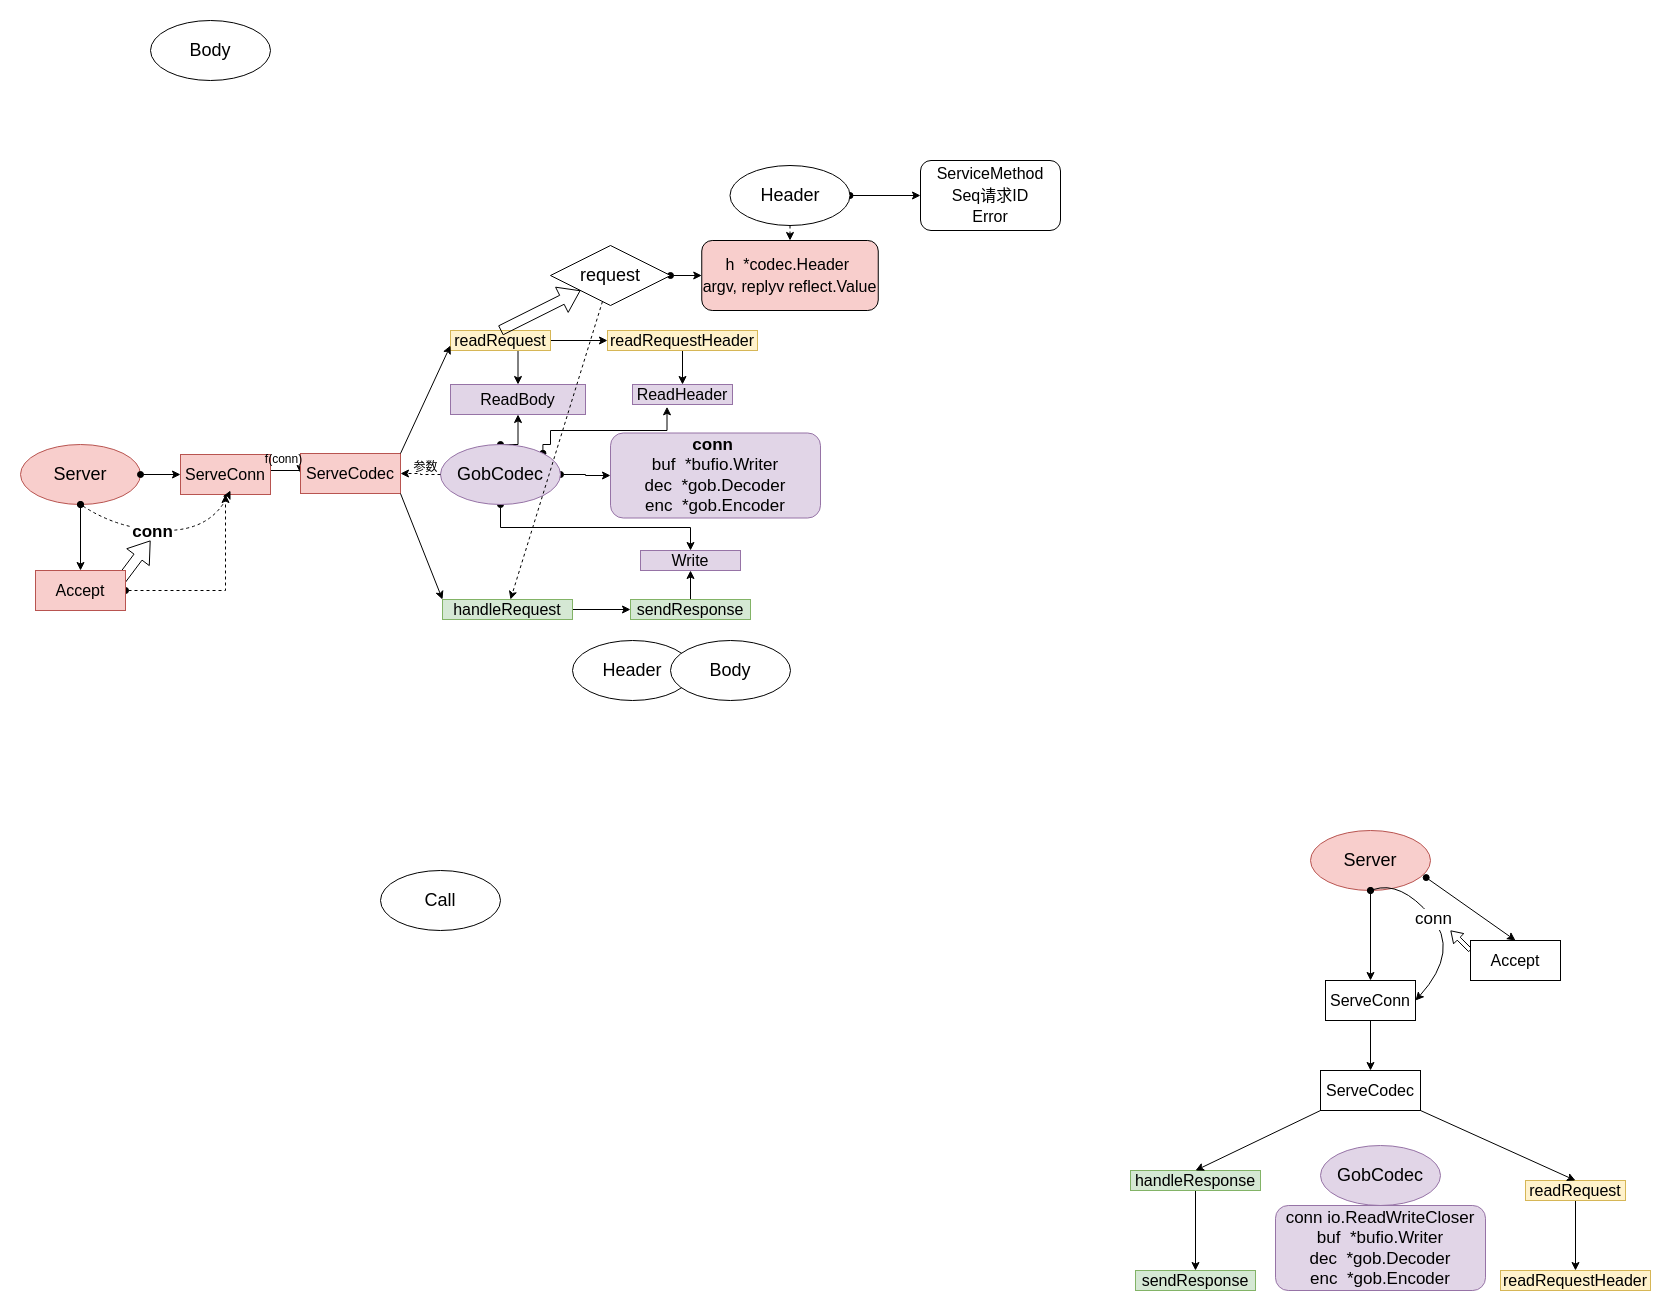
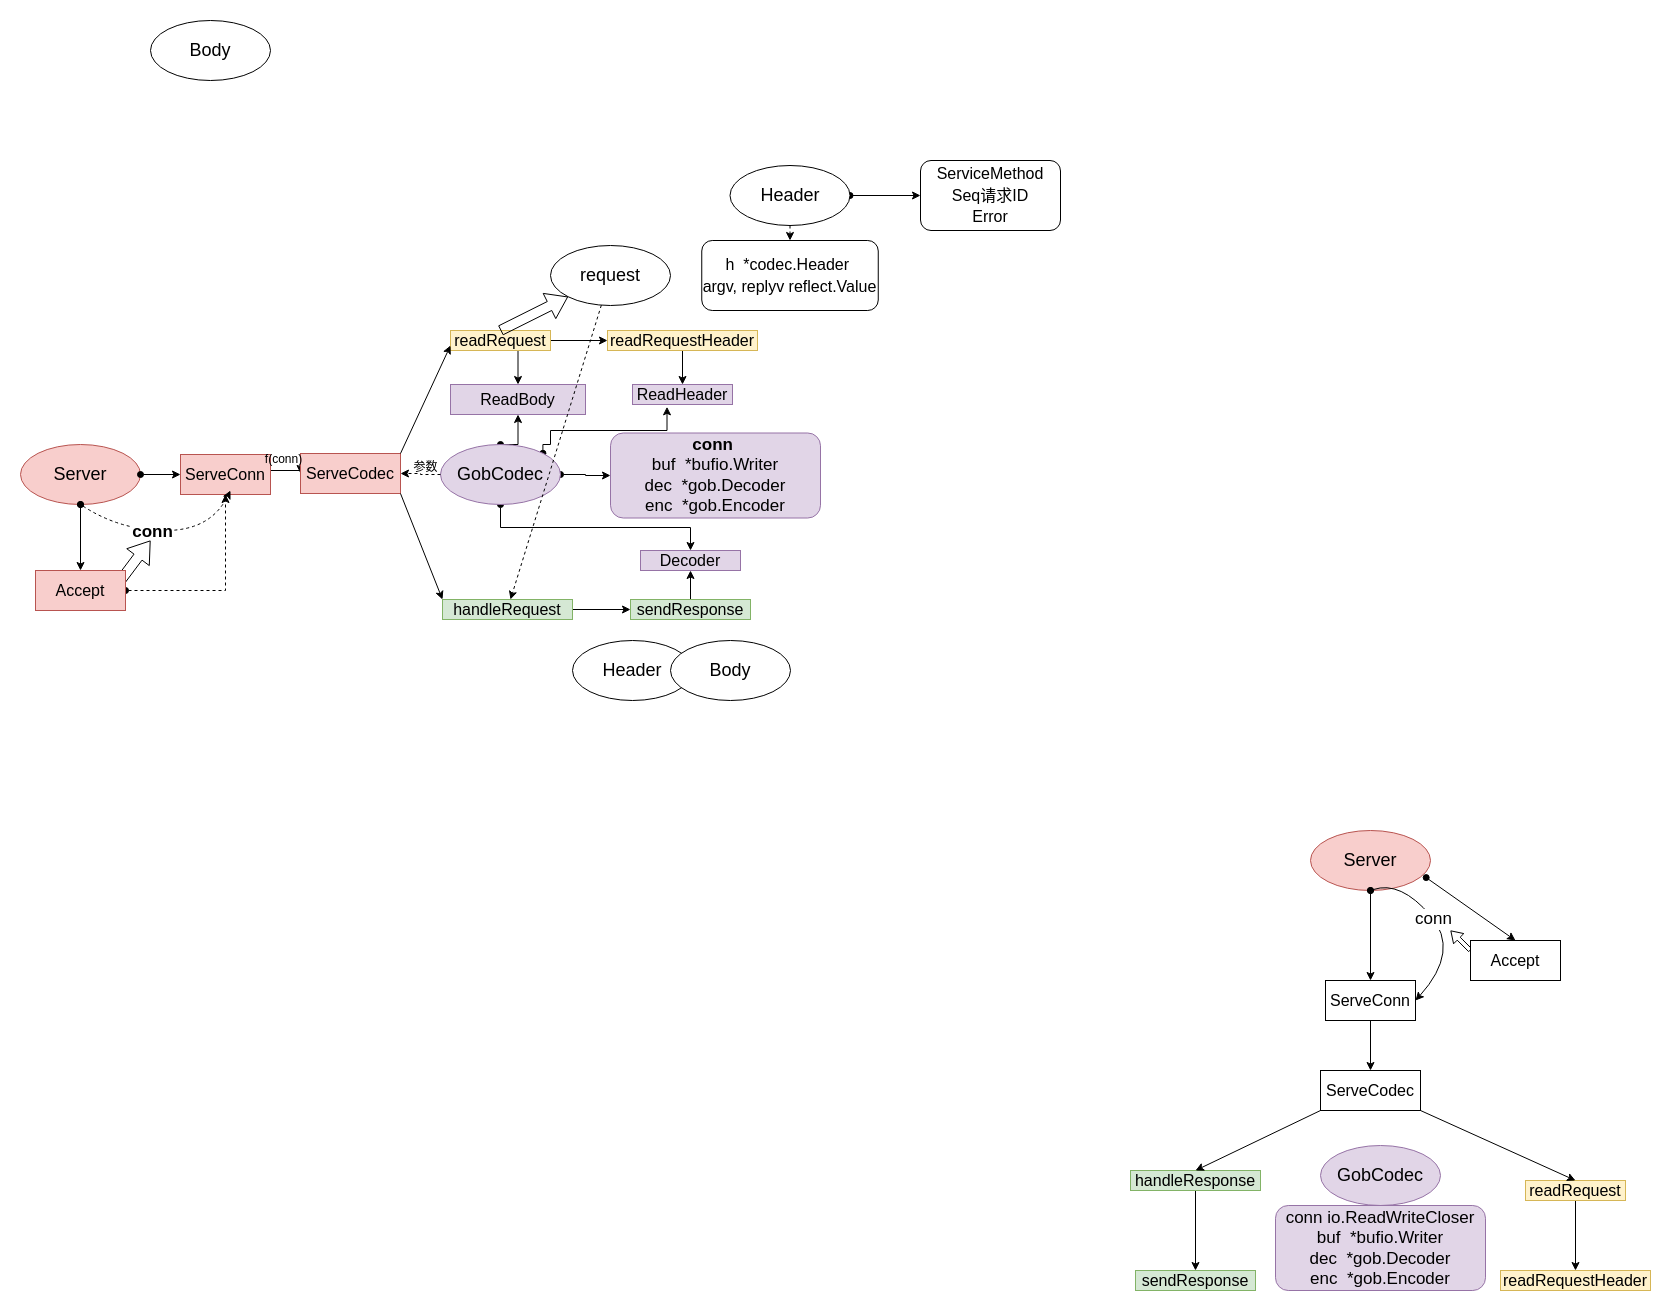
(611, 276) -> (611, 276)
(684, 276) -> none
(790, 276) -> (790, 276)
(691, 561) -> (691, 561)
(441, 901) -> none
